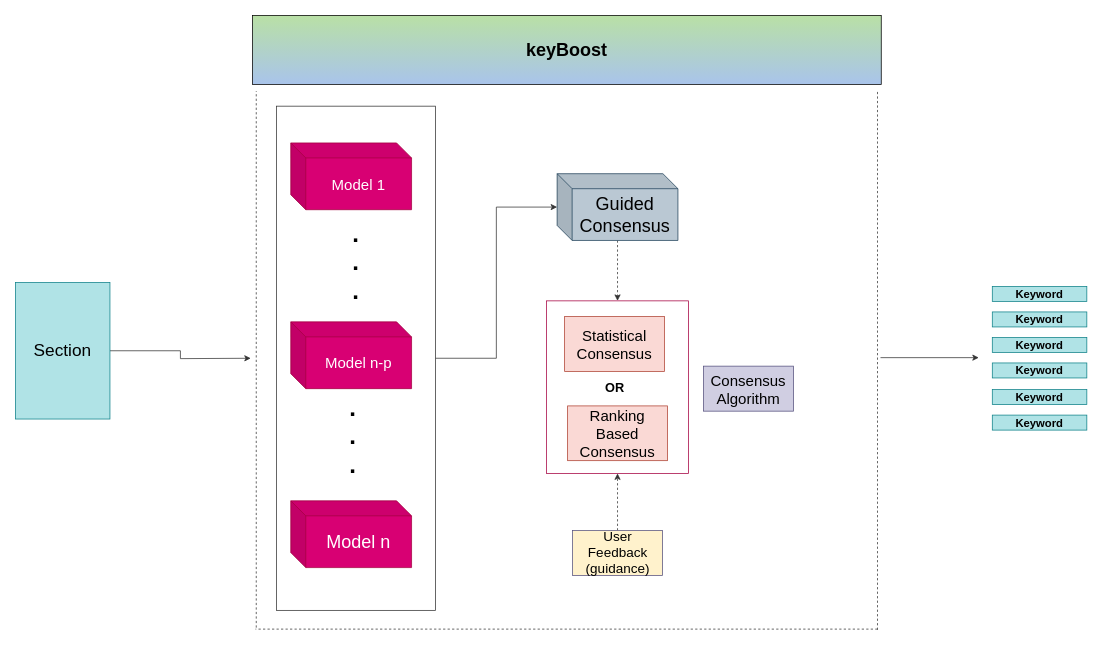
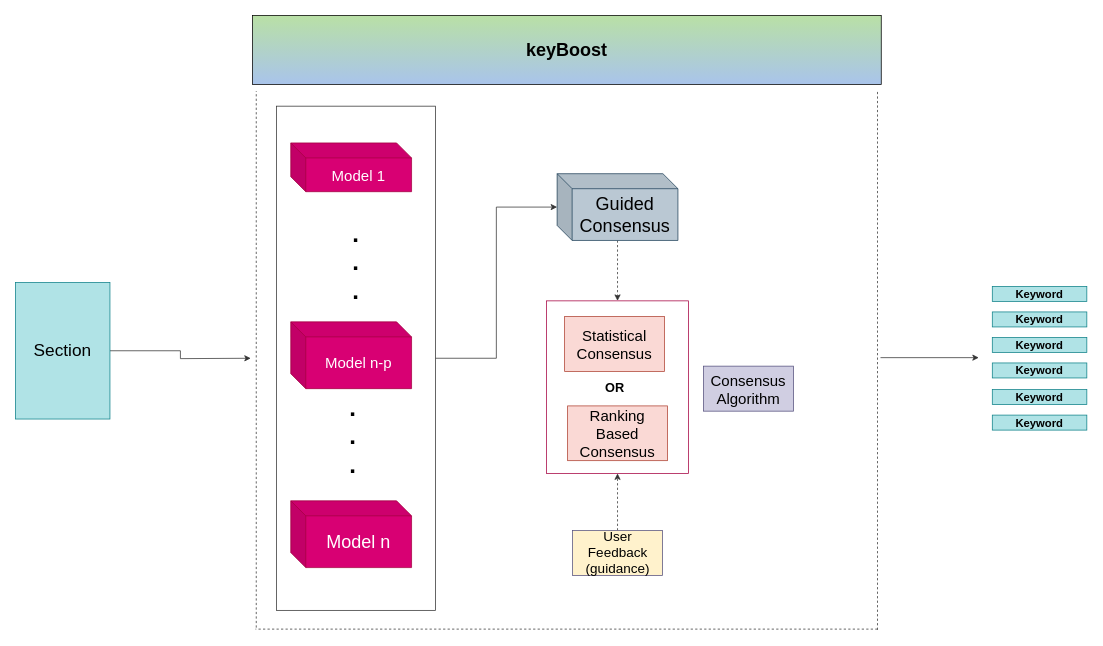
(351, 176) -> (351, 167)
